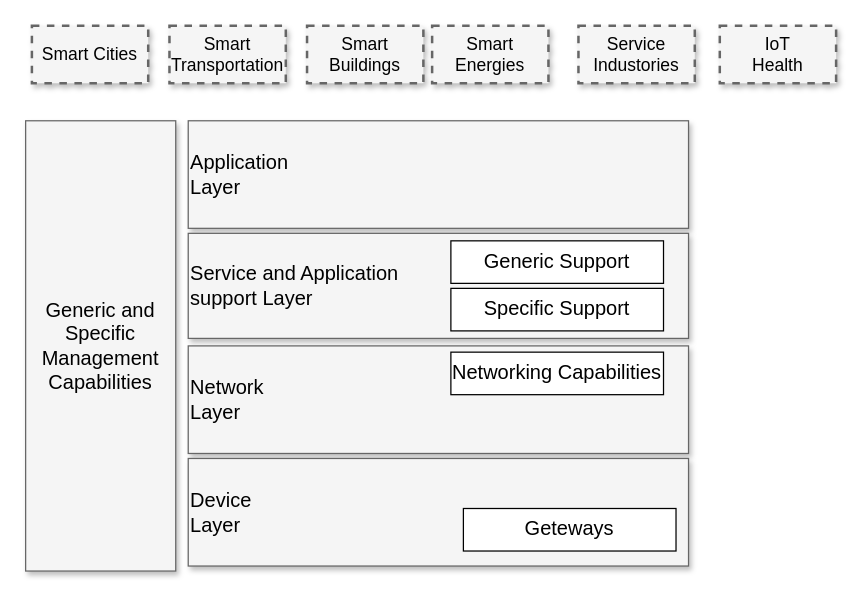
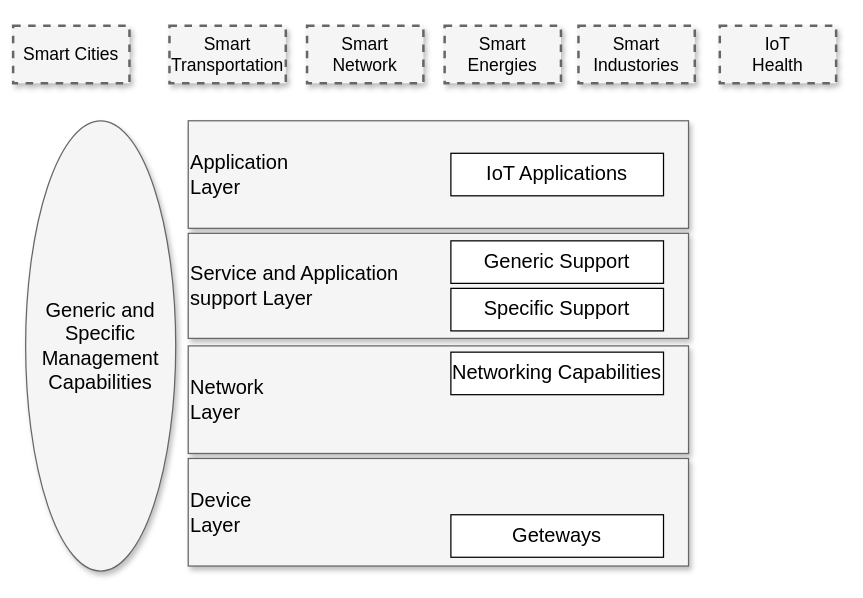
(90, 54) -> (71, 54)
(365, 54) -> (365, 54)
(490, 54) -> (503, 54)
(636, 54) -> (636, 54)
none -> (557, 174)
(101, 346) -> (101, 346)
(569, 529) -> (557, 536)
